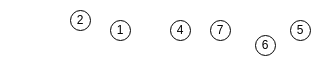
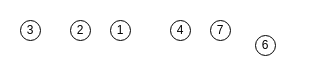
(81, 21) -> (81, 31)
none -> (31, 31)
(301, 31) -> none
